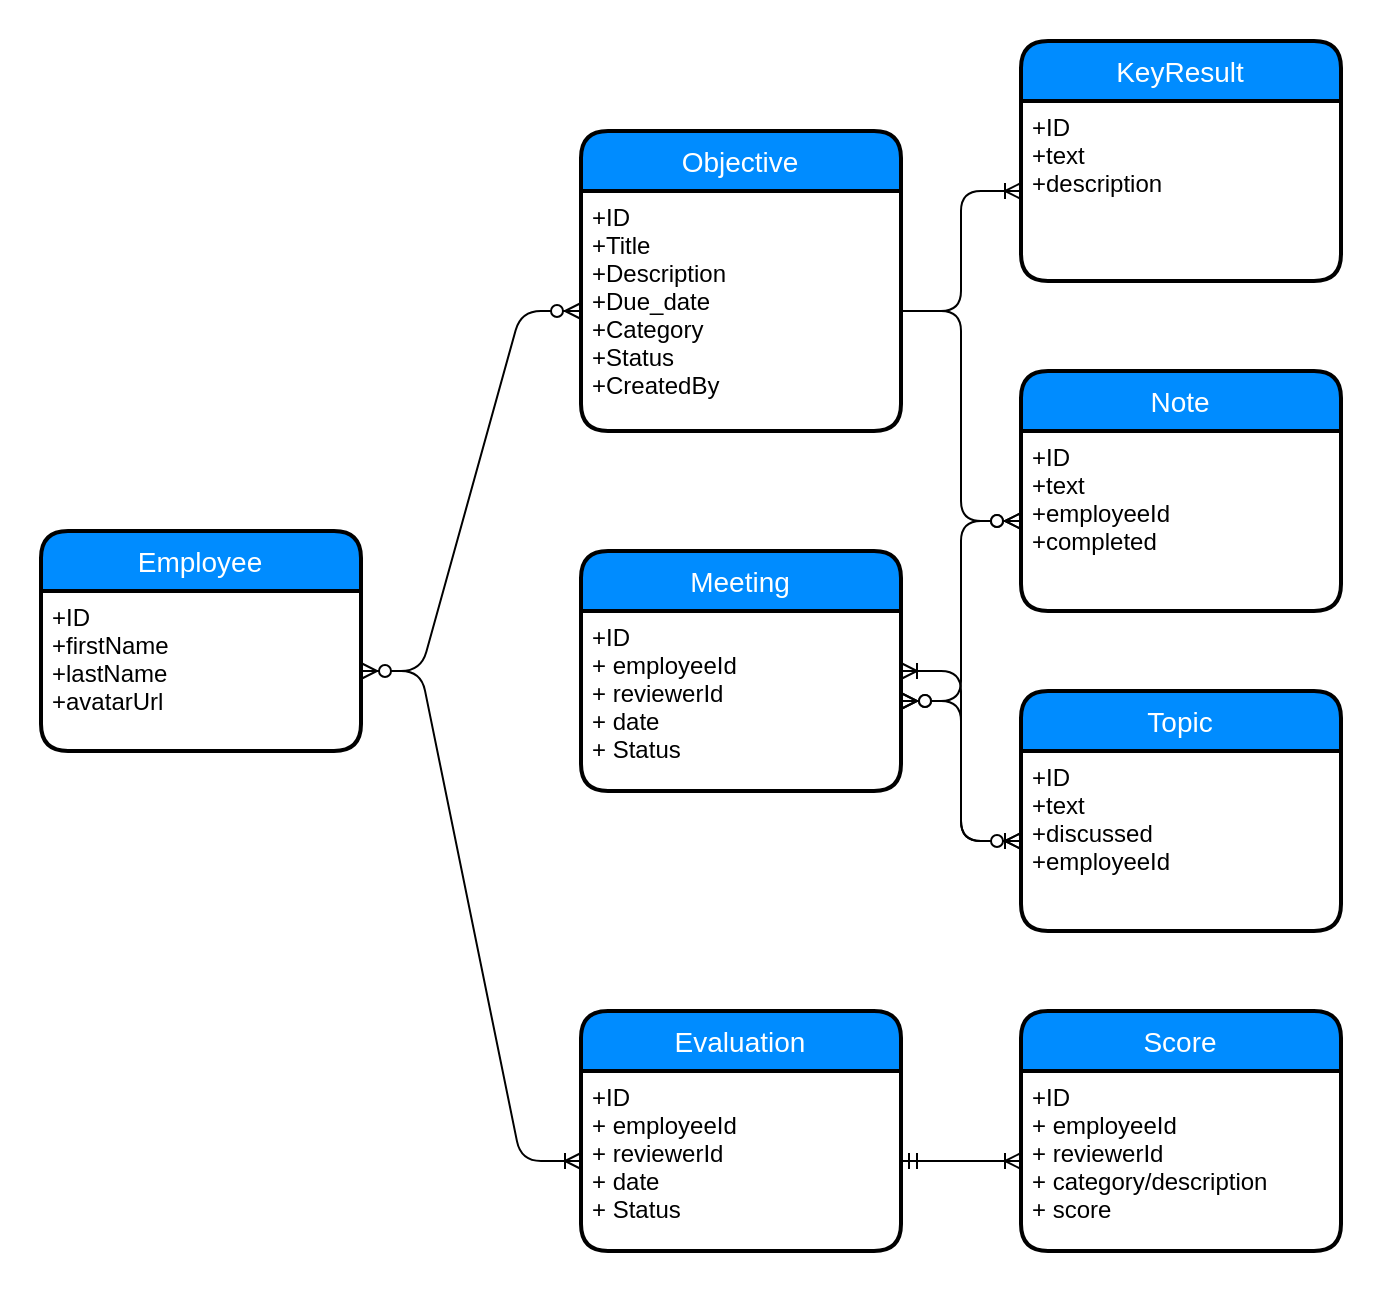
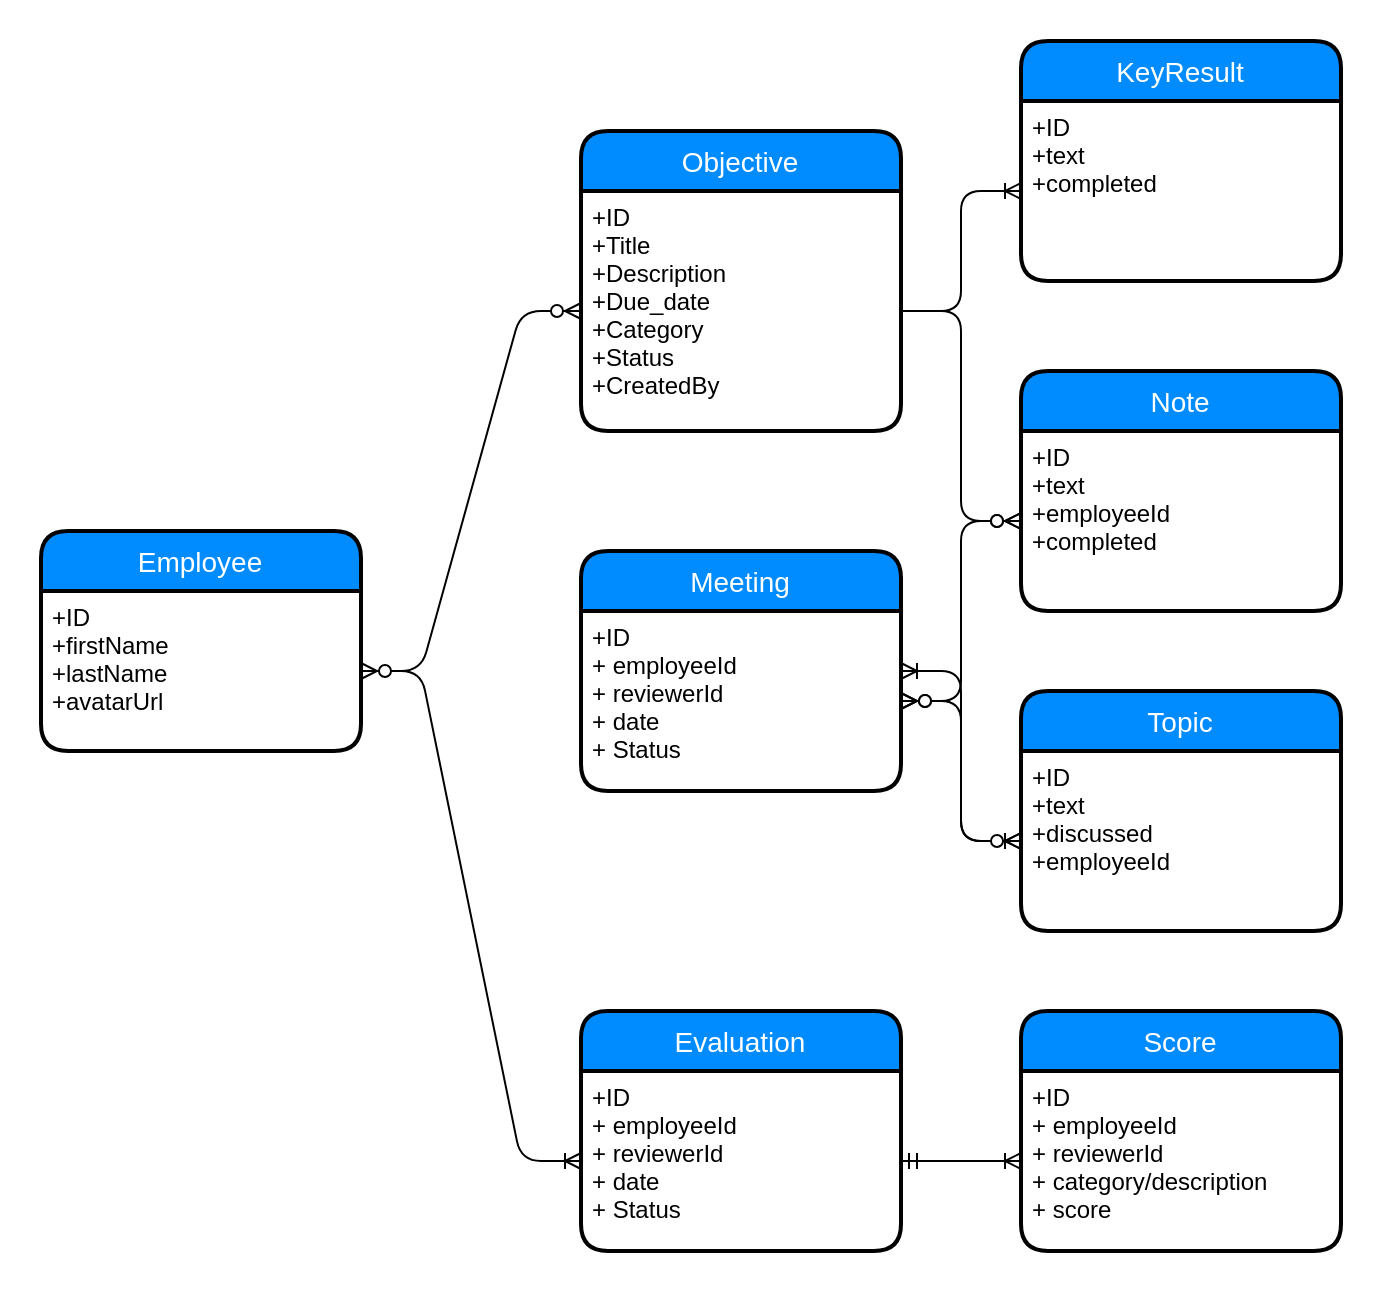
(1052, 128) -> (1052, 128)
